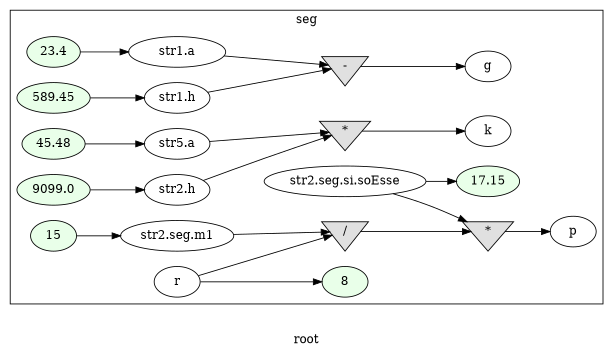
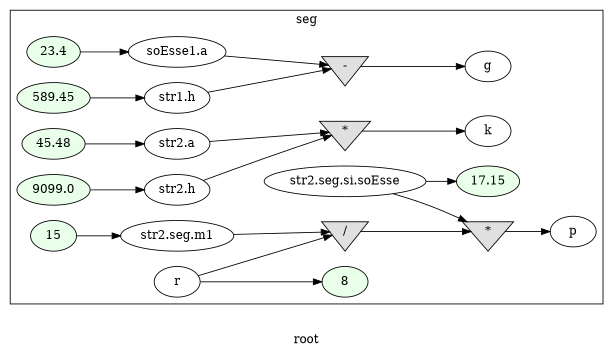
(177, 52) -> (177, 52)
(177, 144) -> (177, 144)
